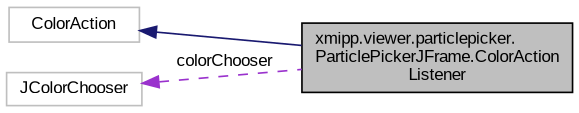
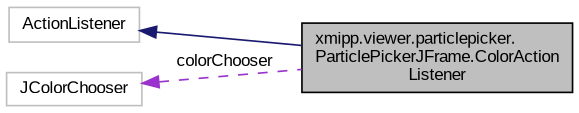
(74, 25) -> (74, 25)
